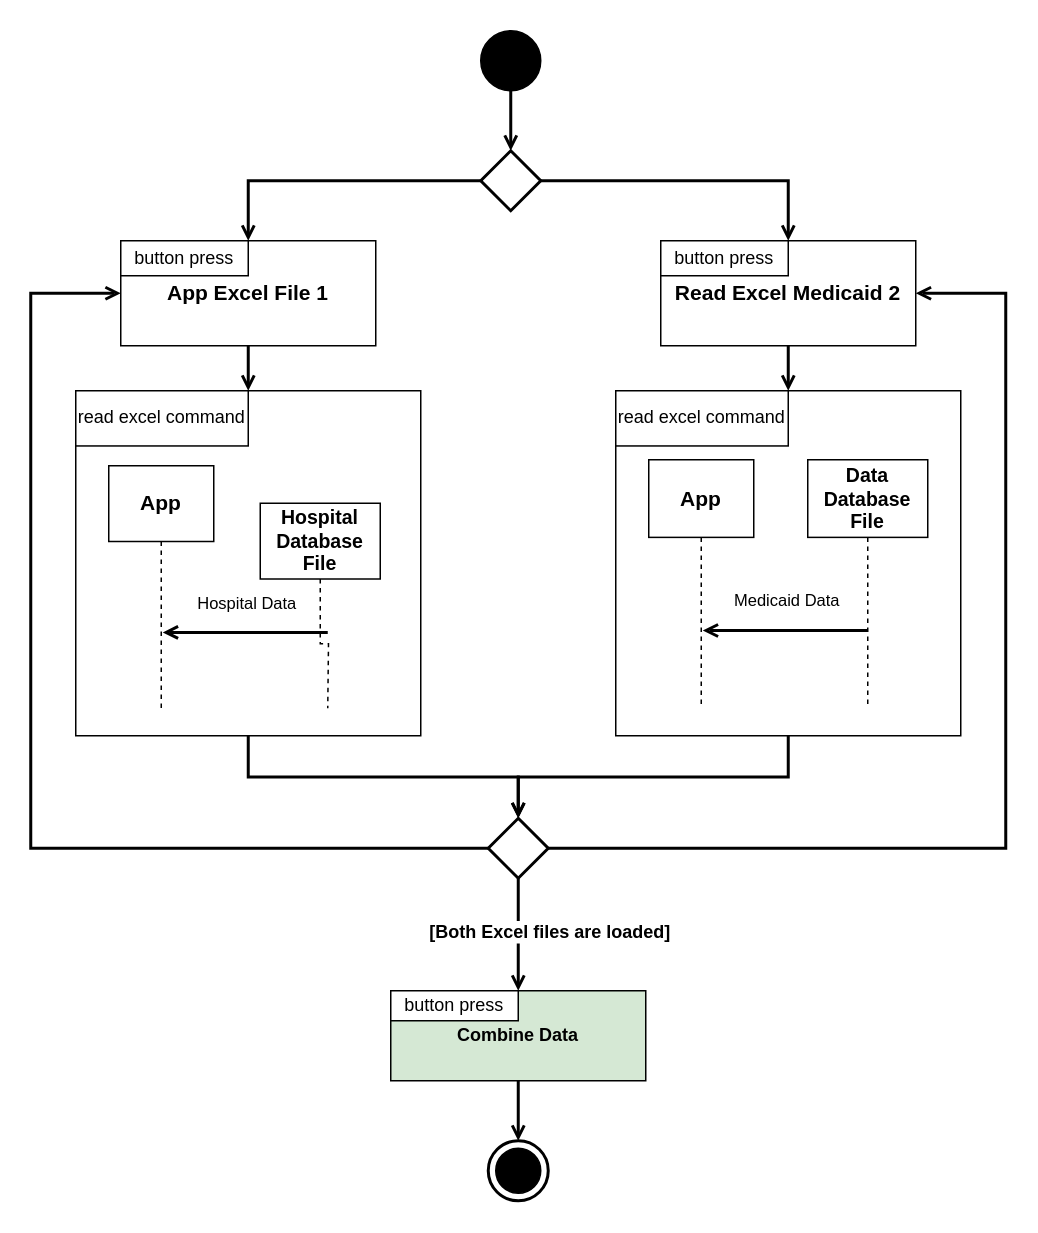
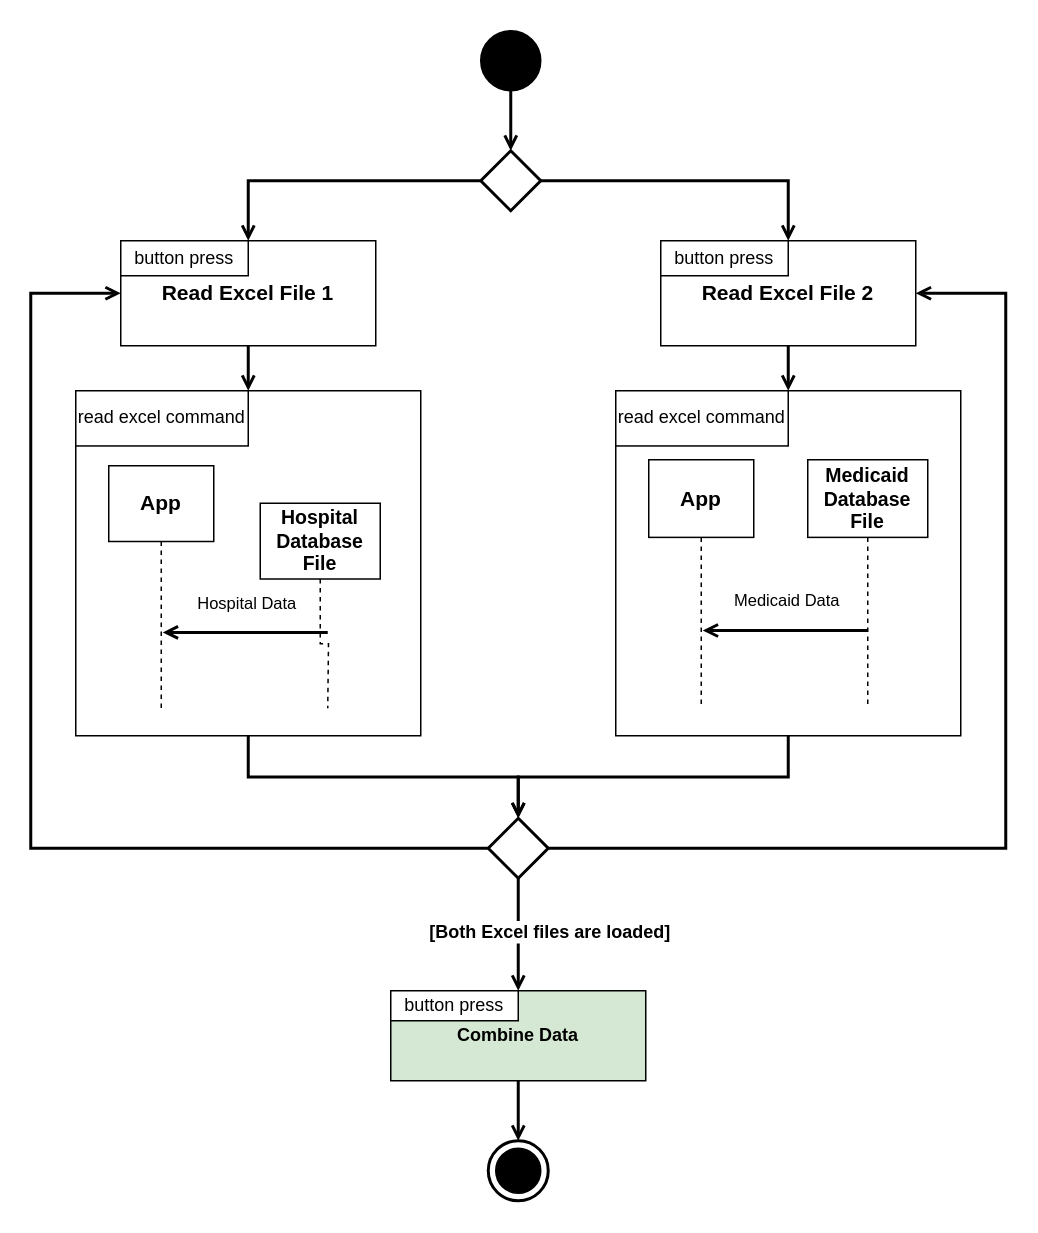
(248, 293) -> (248, 293)
(788, 293) -> (788, 293)
(868, 499) -> (868, 499)
